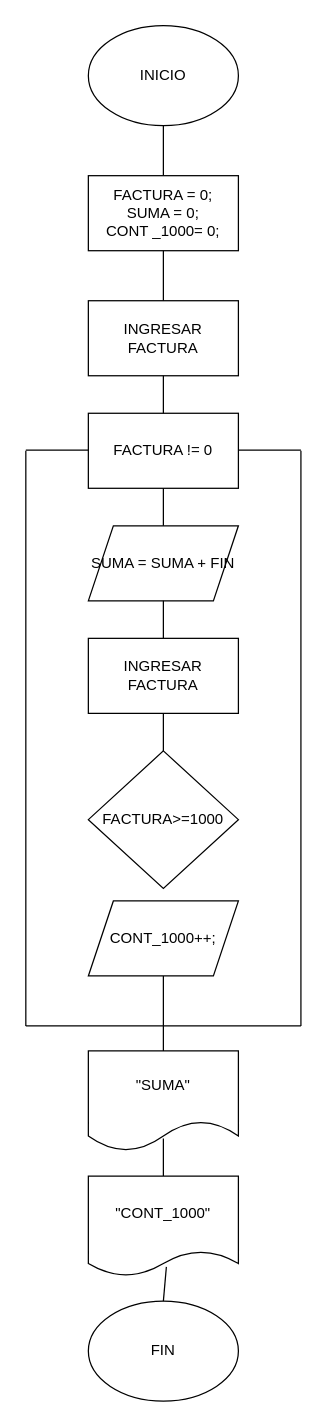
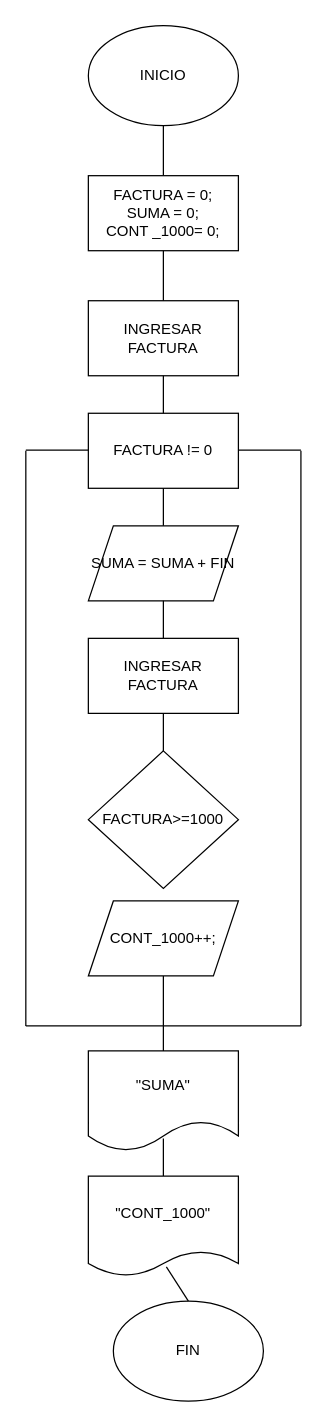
(163, 1351) -> (188, 1351)
